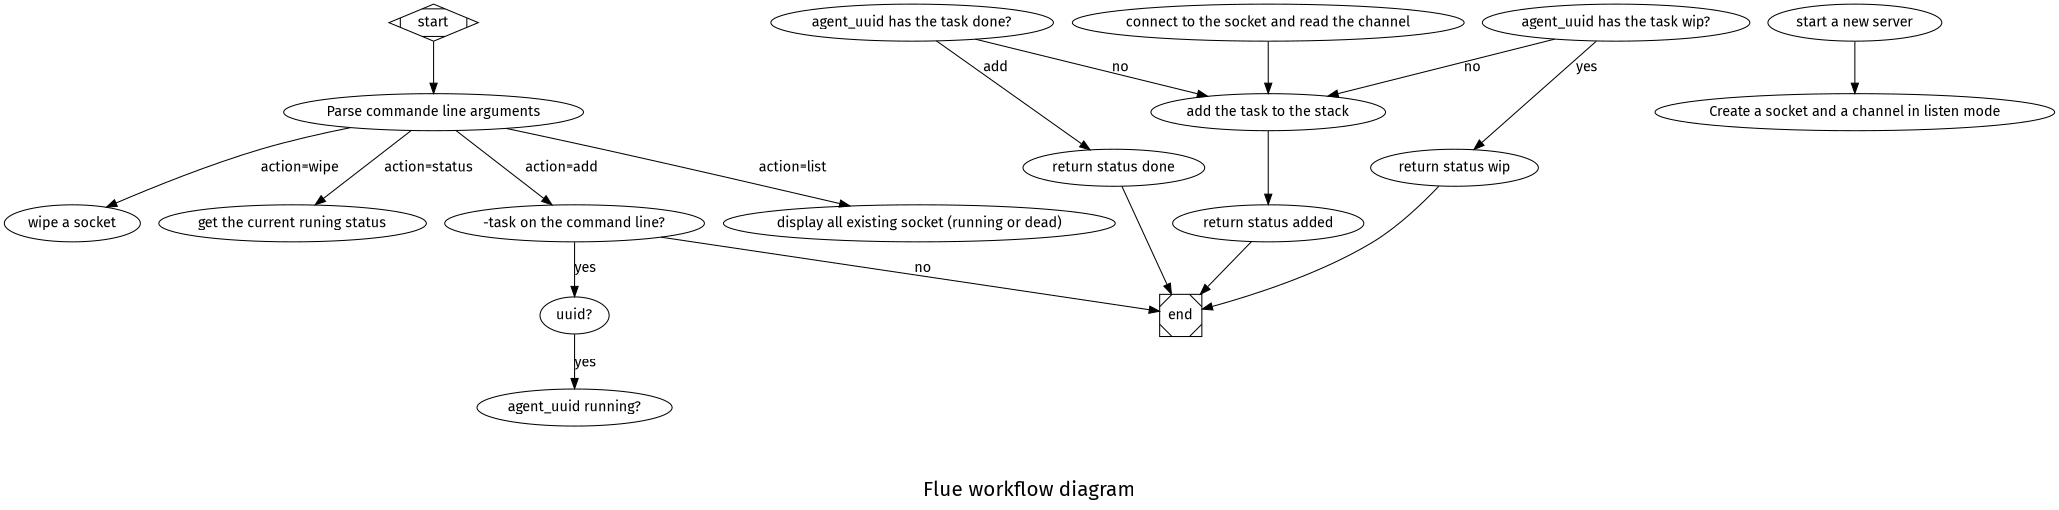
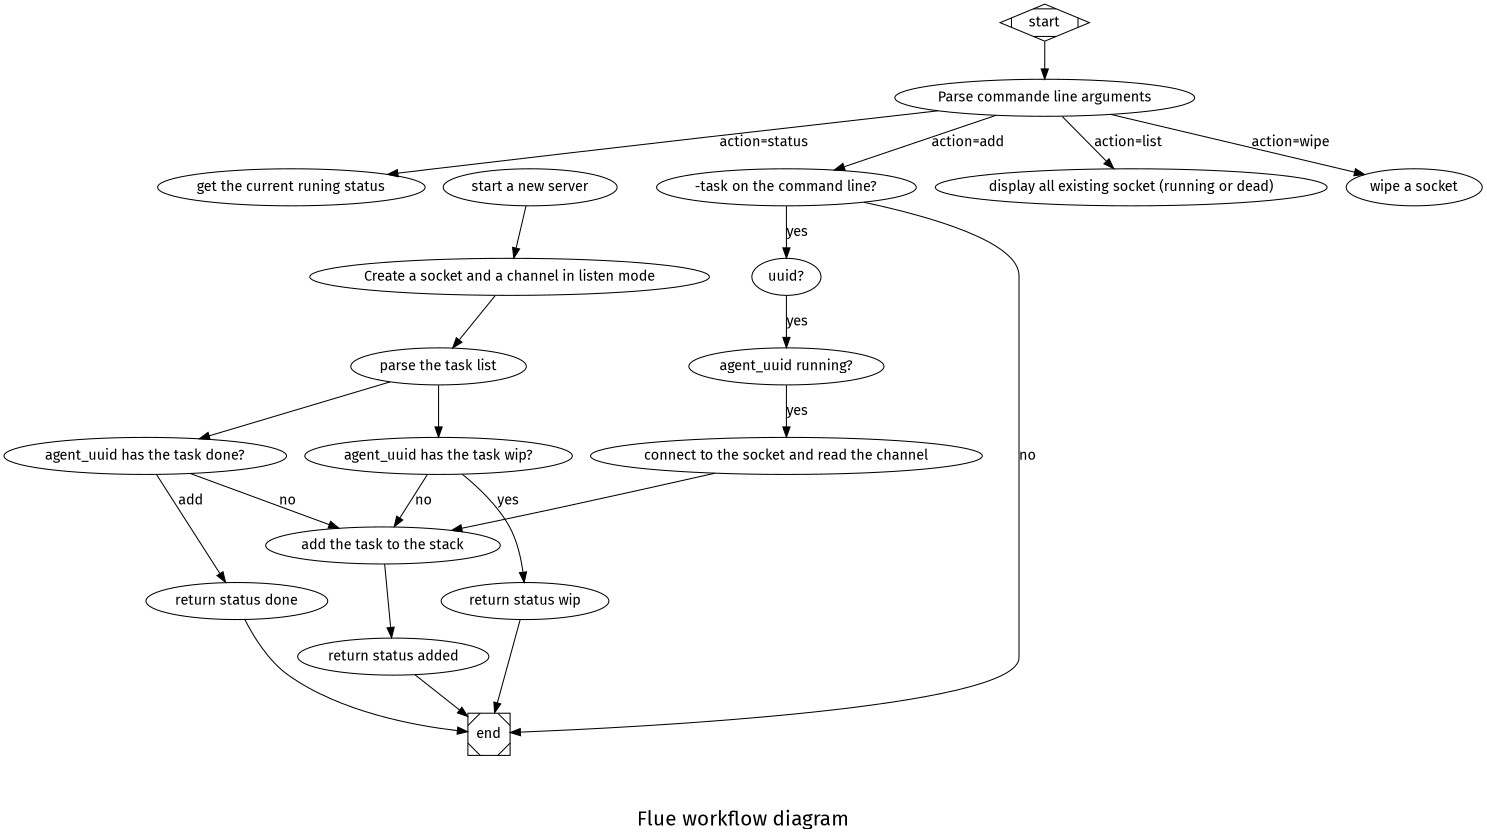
none -> (439, 366)
none -> (786, 406)
